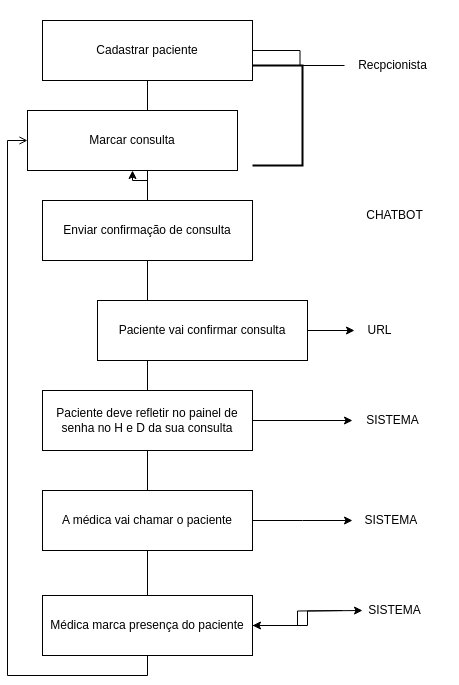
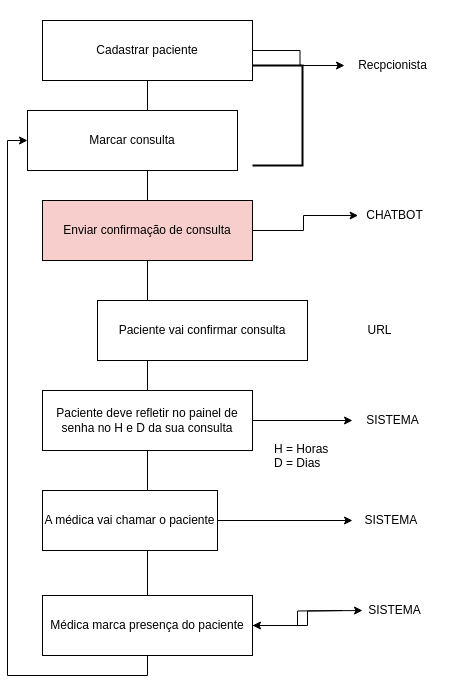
(339, 66) -> (336, 66)
(21, 141) -> (19, 141)
(138, 181) -> (304, 225)
(148, 231) -> (148, 231)
(328, 331) -> none
none -> (308, 458)
(148, 521) -> (130, 521)
